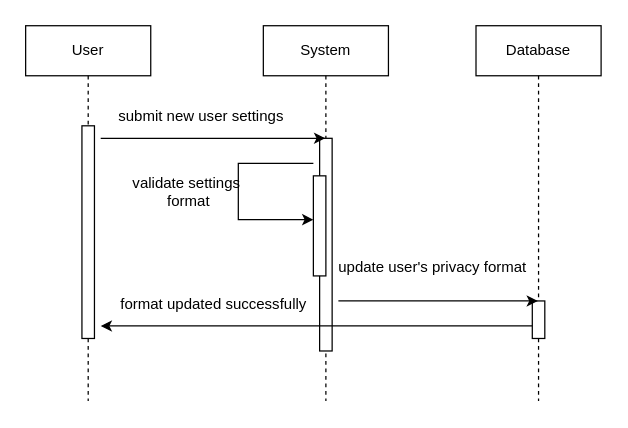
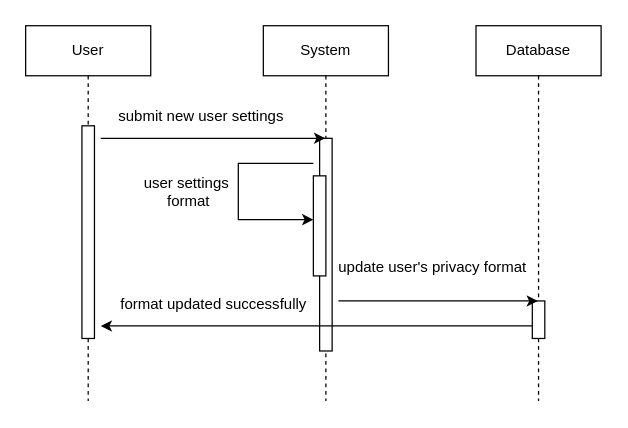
(189, 192) -> (189, 192)
